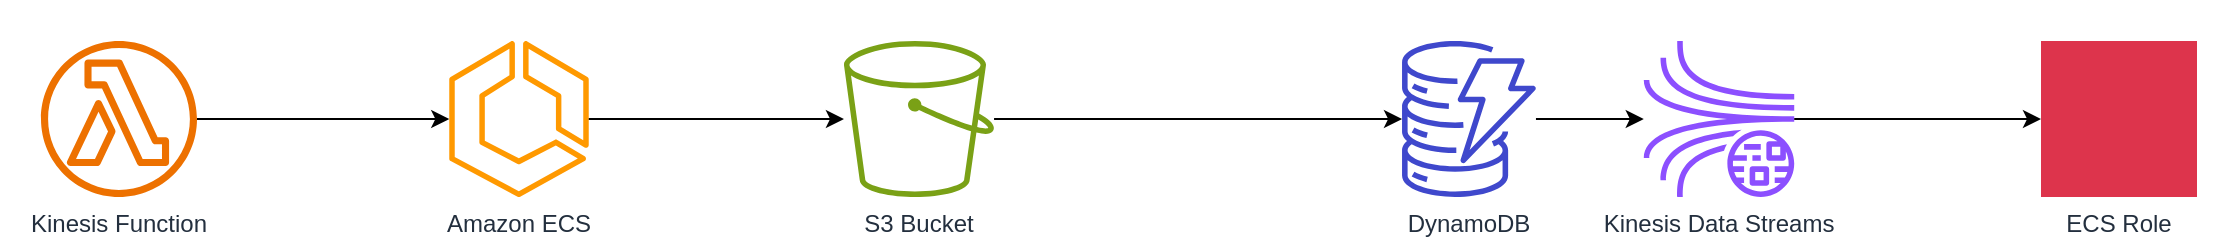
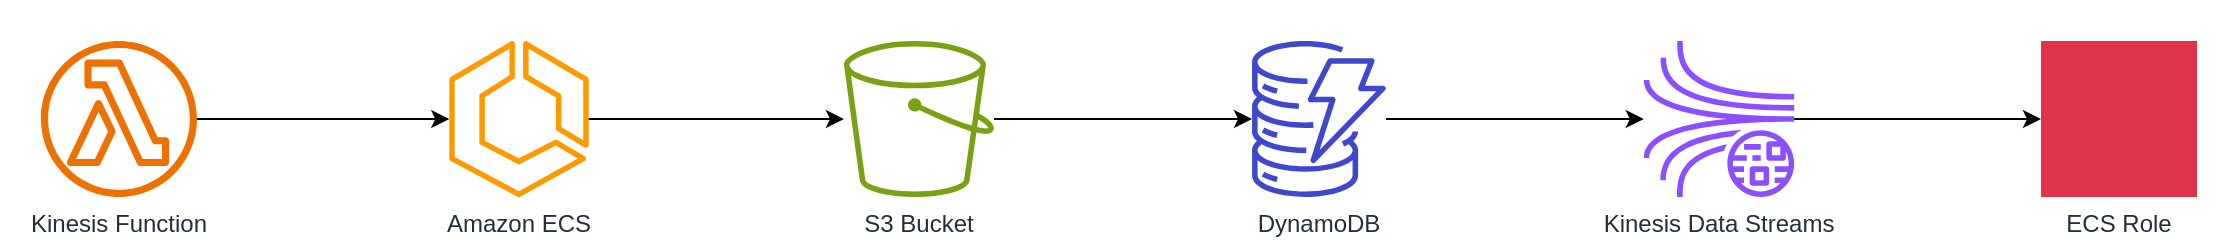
(1469, 119) -> (1319, 119)
